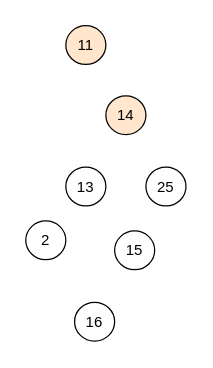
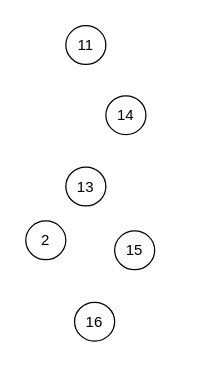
(86, 45) -> (86, 45)
(126, 115) -> (126, 115)
(166, 186) -> none
